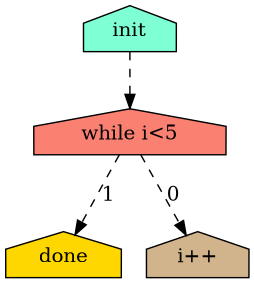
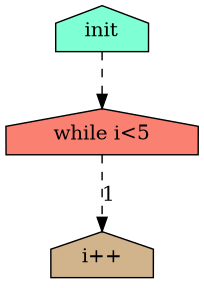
(174, 196) -> (109, 196)
(64, 257) -> none
